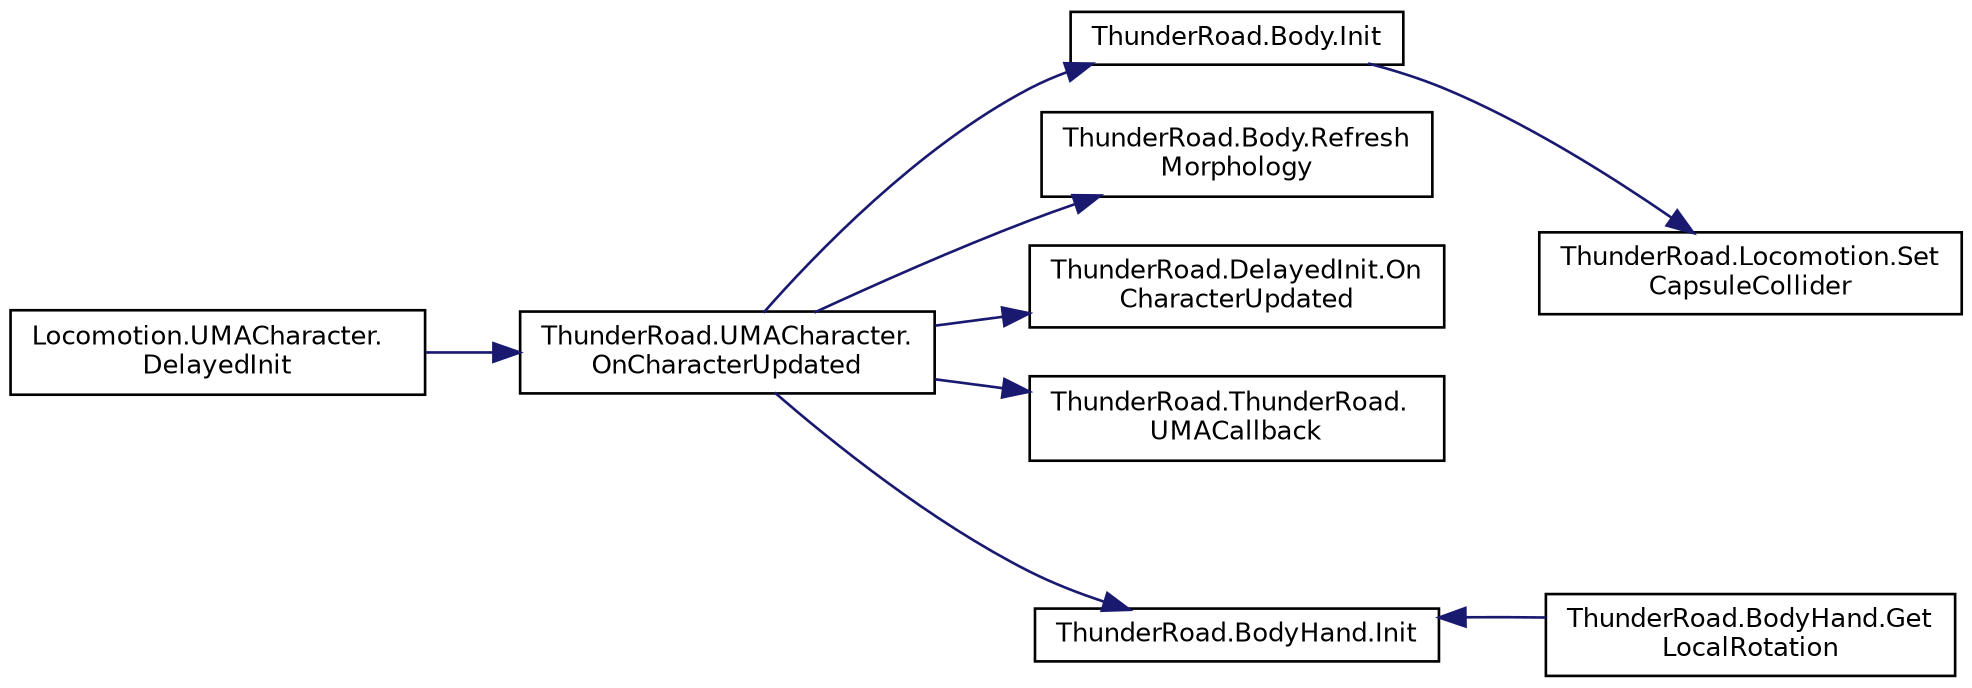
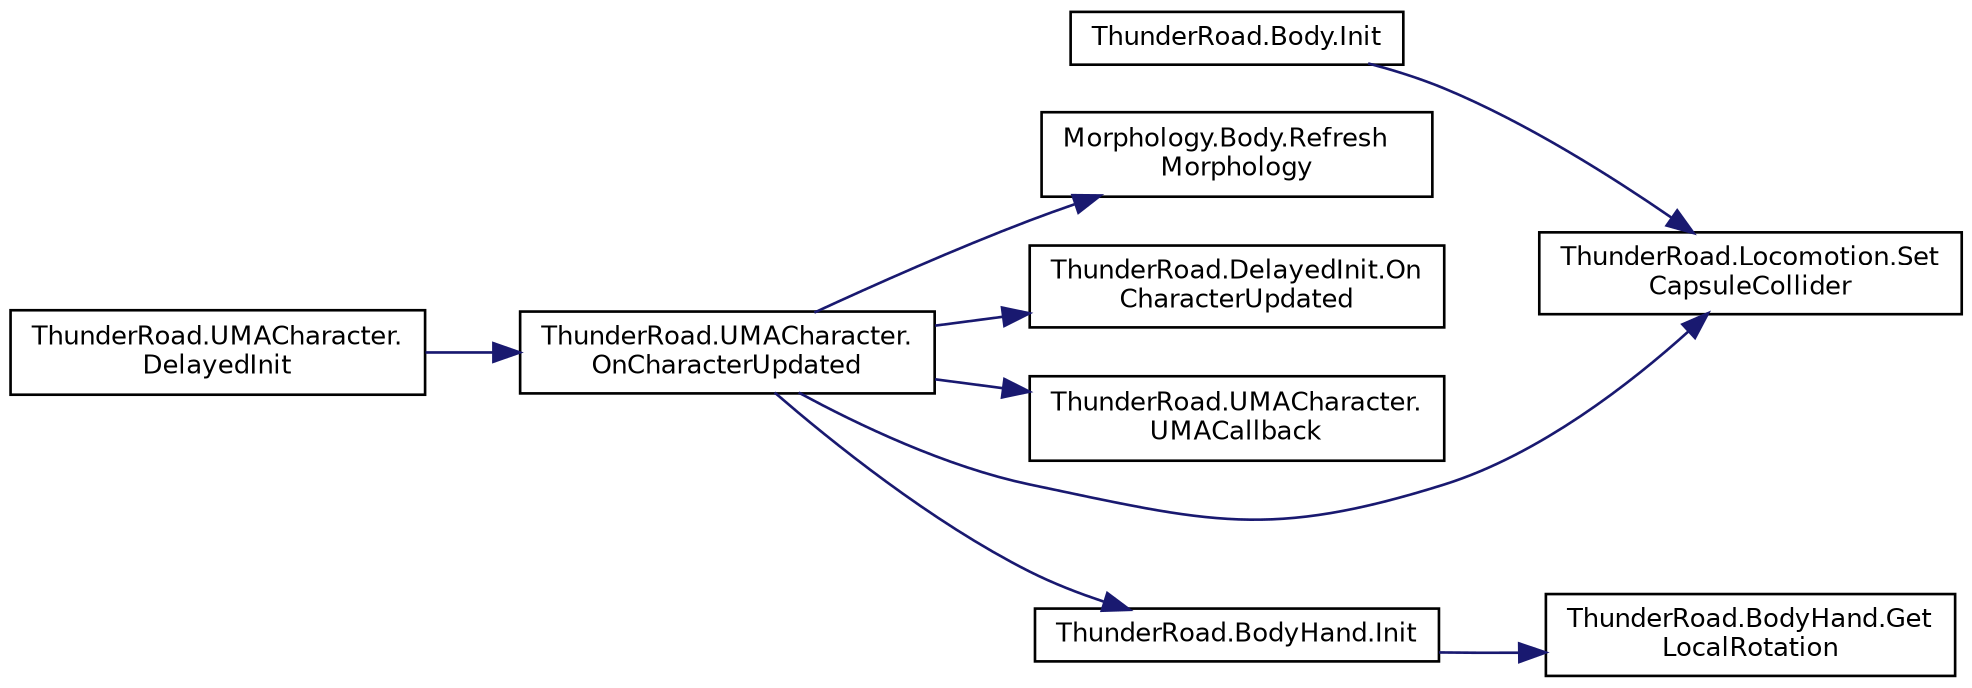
(1237, 154) -> (1237, 154)
(903, 176) -> (1258, 519)
(218, 352) -> (218, 352)
(1237, 418) -> (1237, 418)
(1506, 617) -> (1479, 653)
